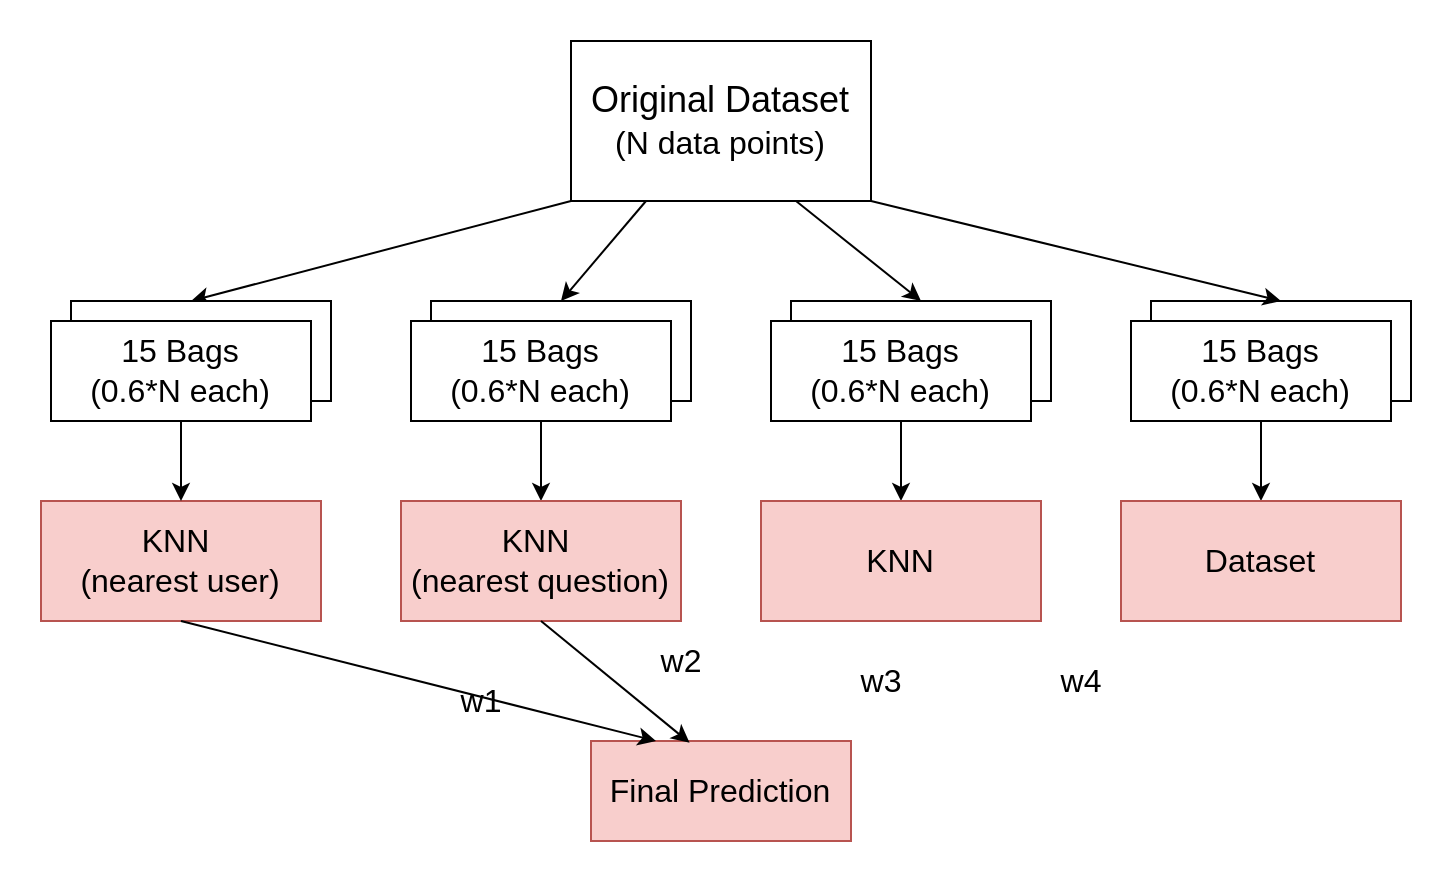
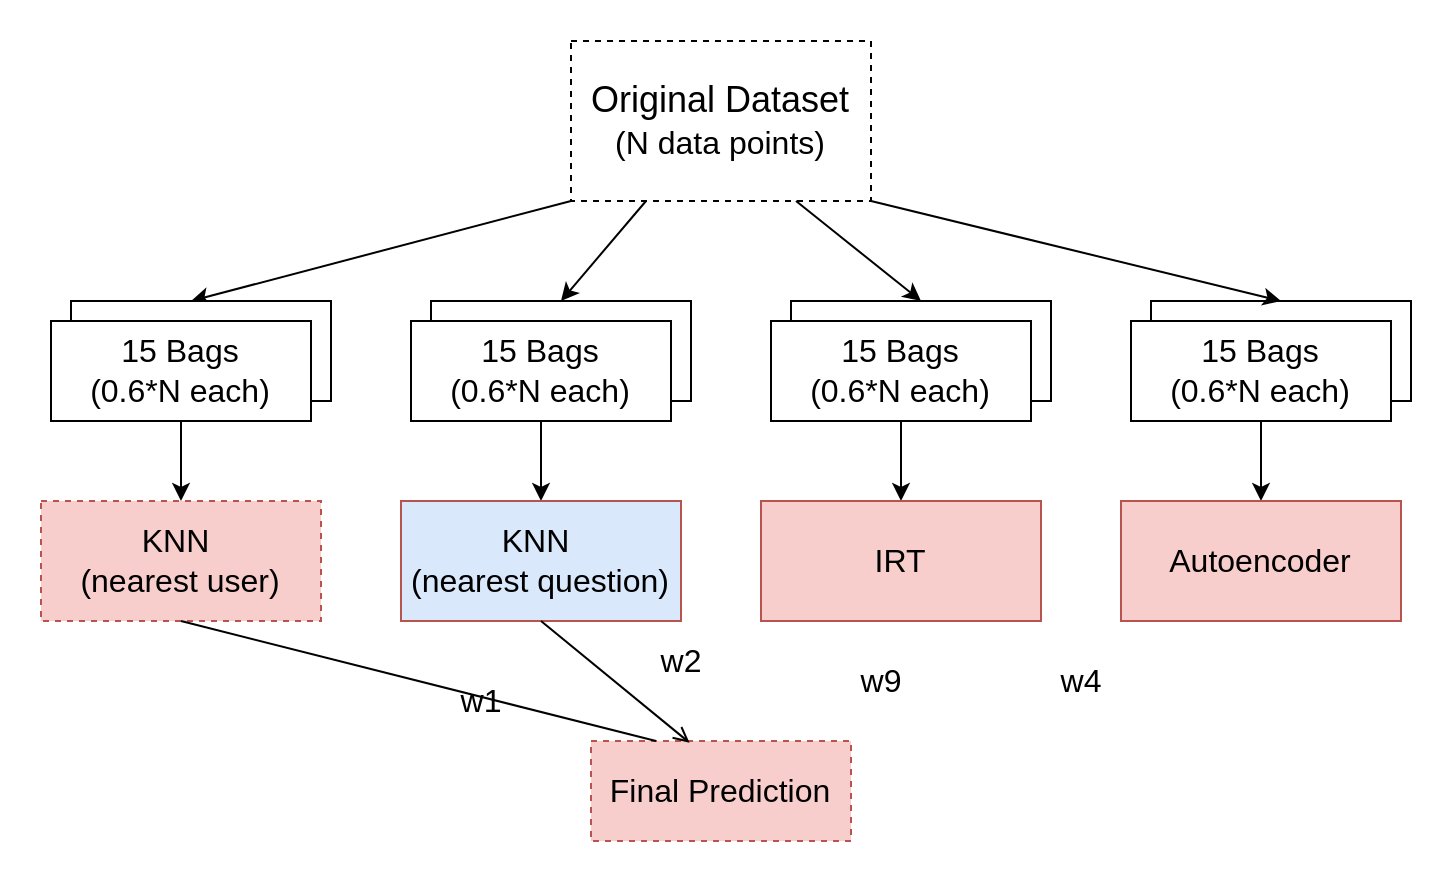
(721, 121) -> (721, 121)
(181, 561) -> (181, 561)
(541, 561) -> (541, 561)
(901, 561) -> (901, 561)
(1261, 561) -> (1261, 561)
(882, 681) -> (882, 681)
(678, 733) -> (680, 735)
(641, 737) -> (647, 739)
(721, 791) -> (721, 791)
